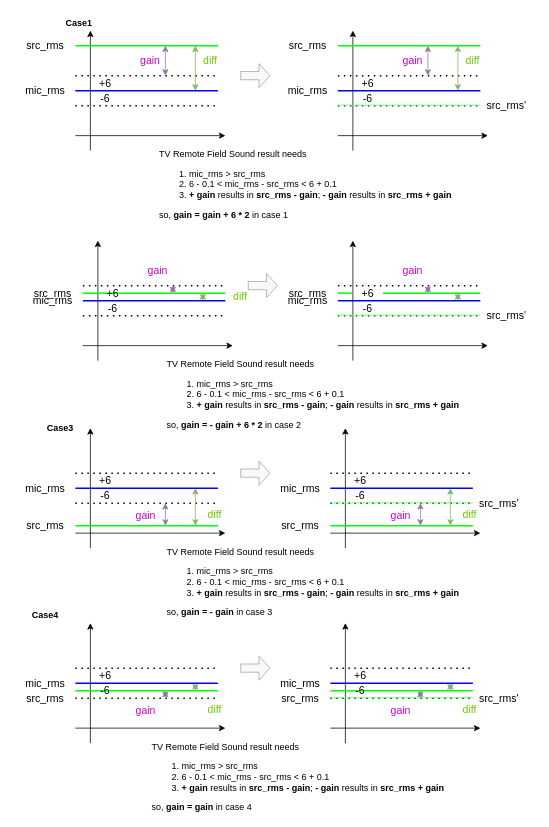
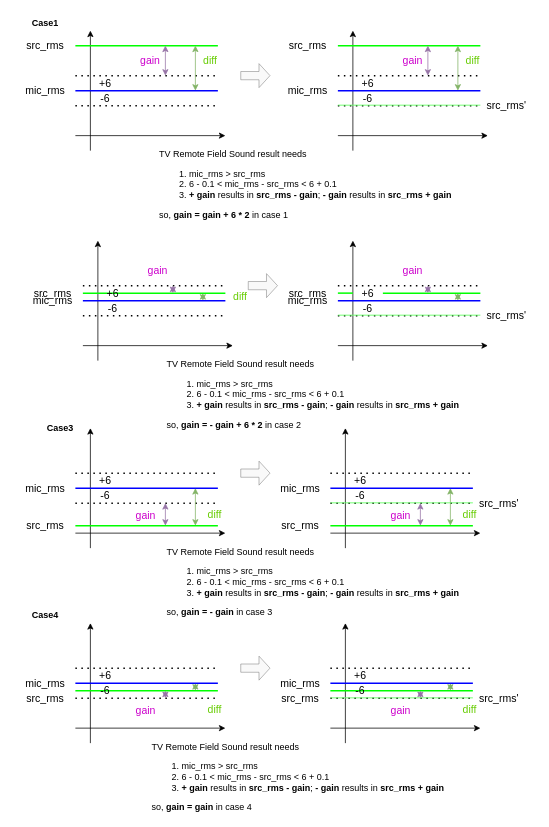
(79, 23) -> (45, 23)
